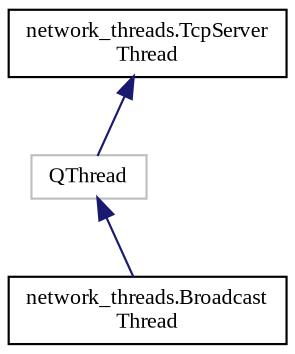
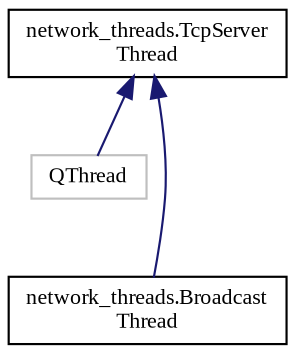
(120, 248) -> (166, 188)
